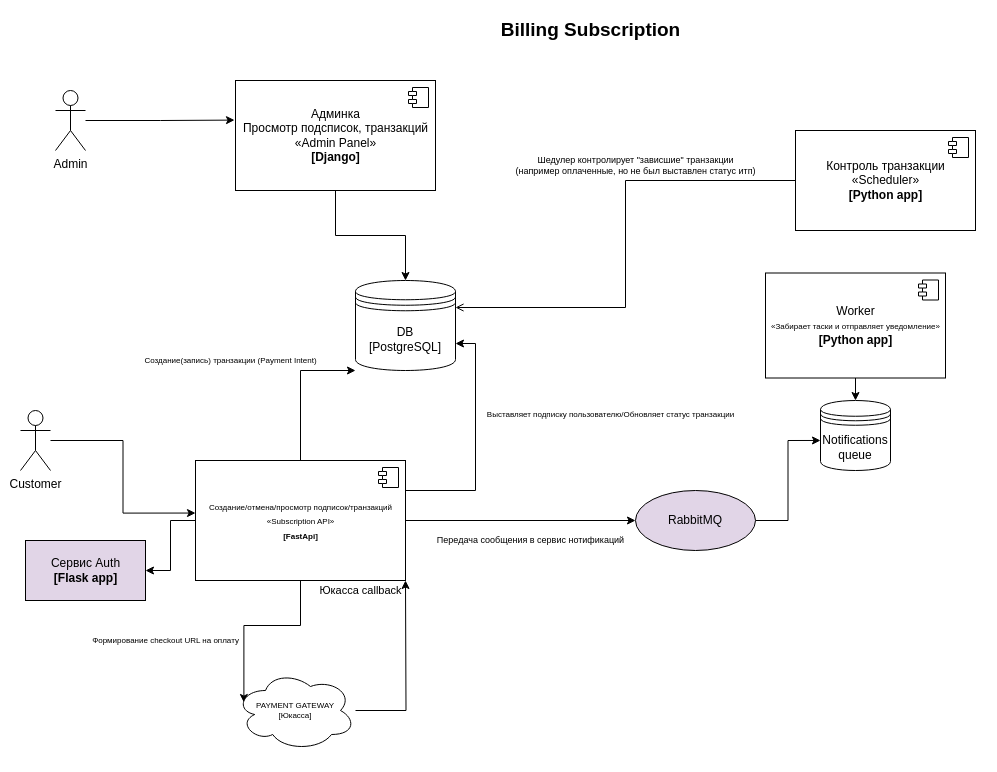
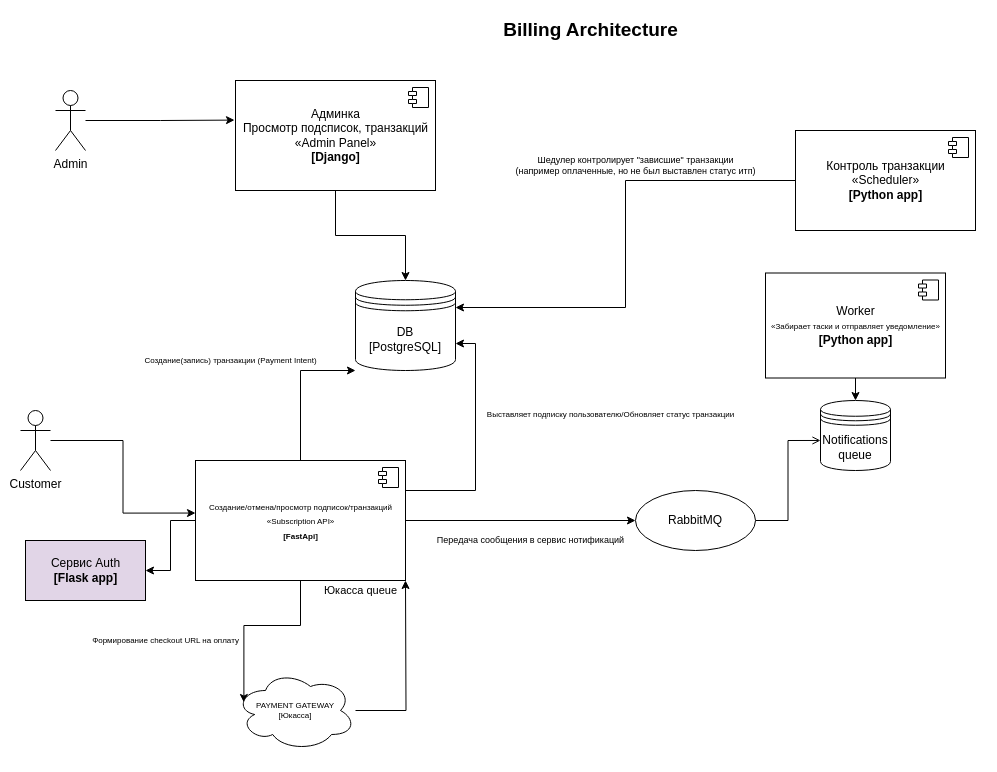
(591, 31) -> (591, 31)
(462, 308) -> (464, 308)
(812, 440) -> (814, 440)
(696, 521) -> (696, 521)
(361, 591) -> (361, 591)
